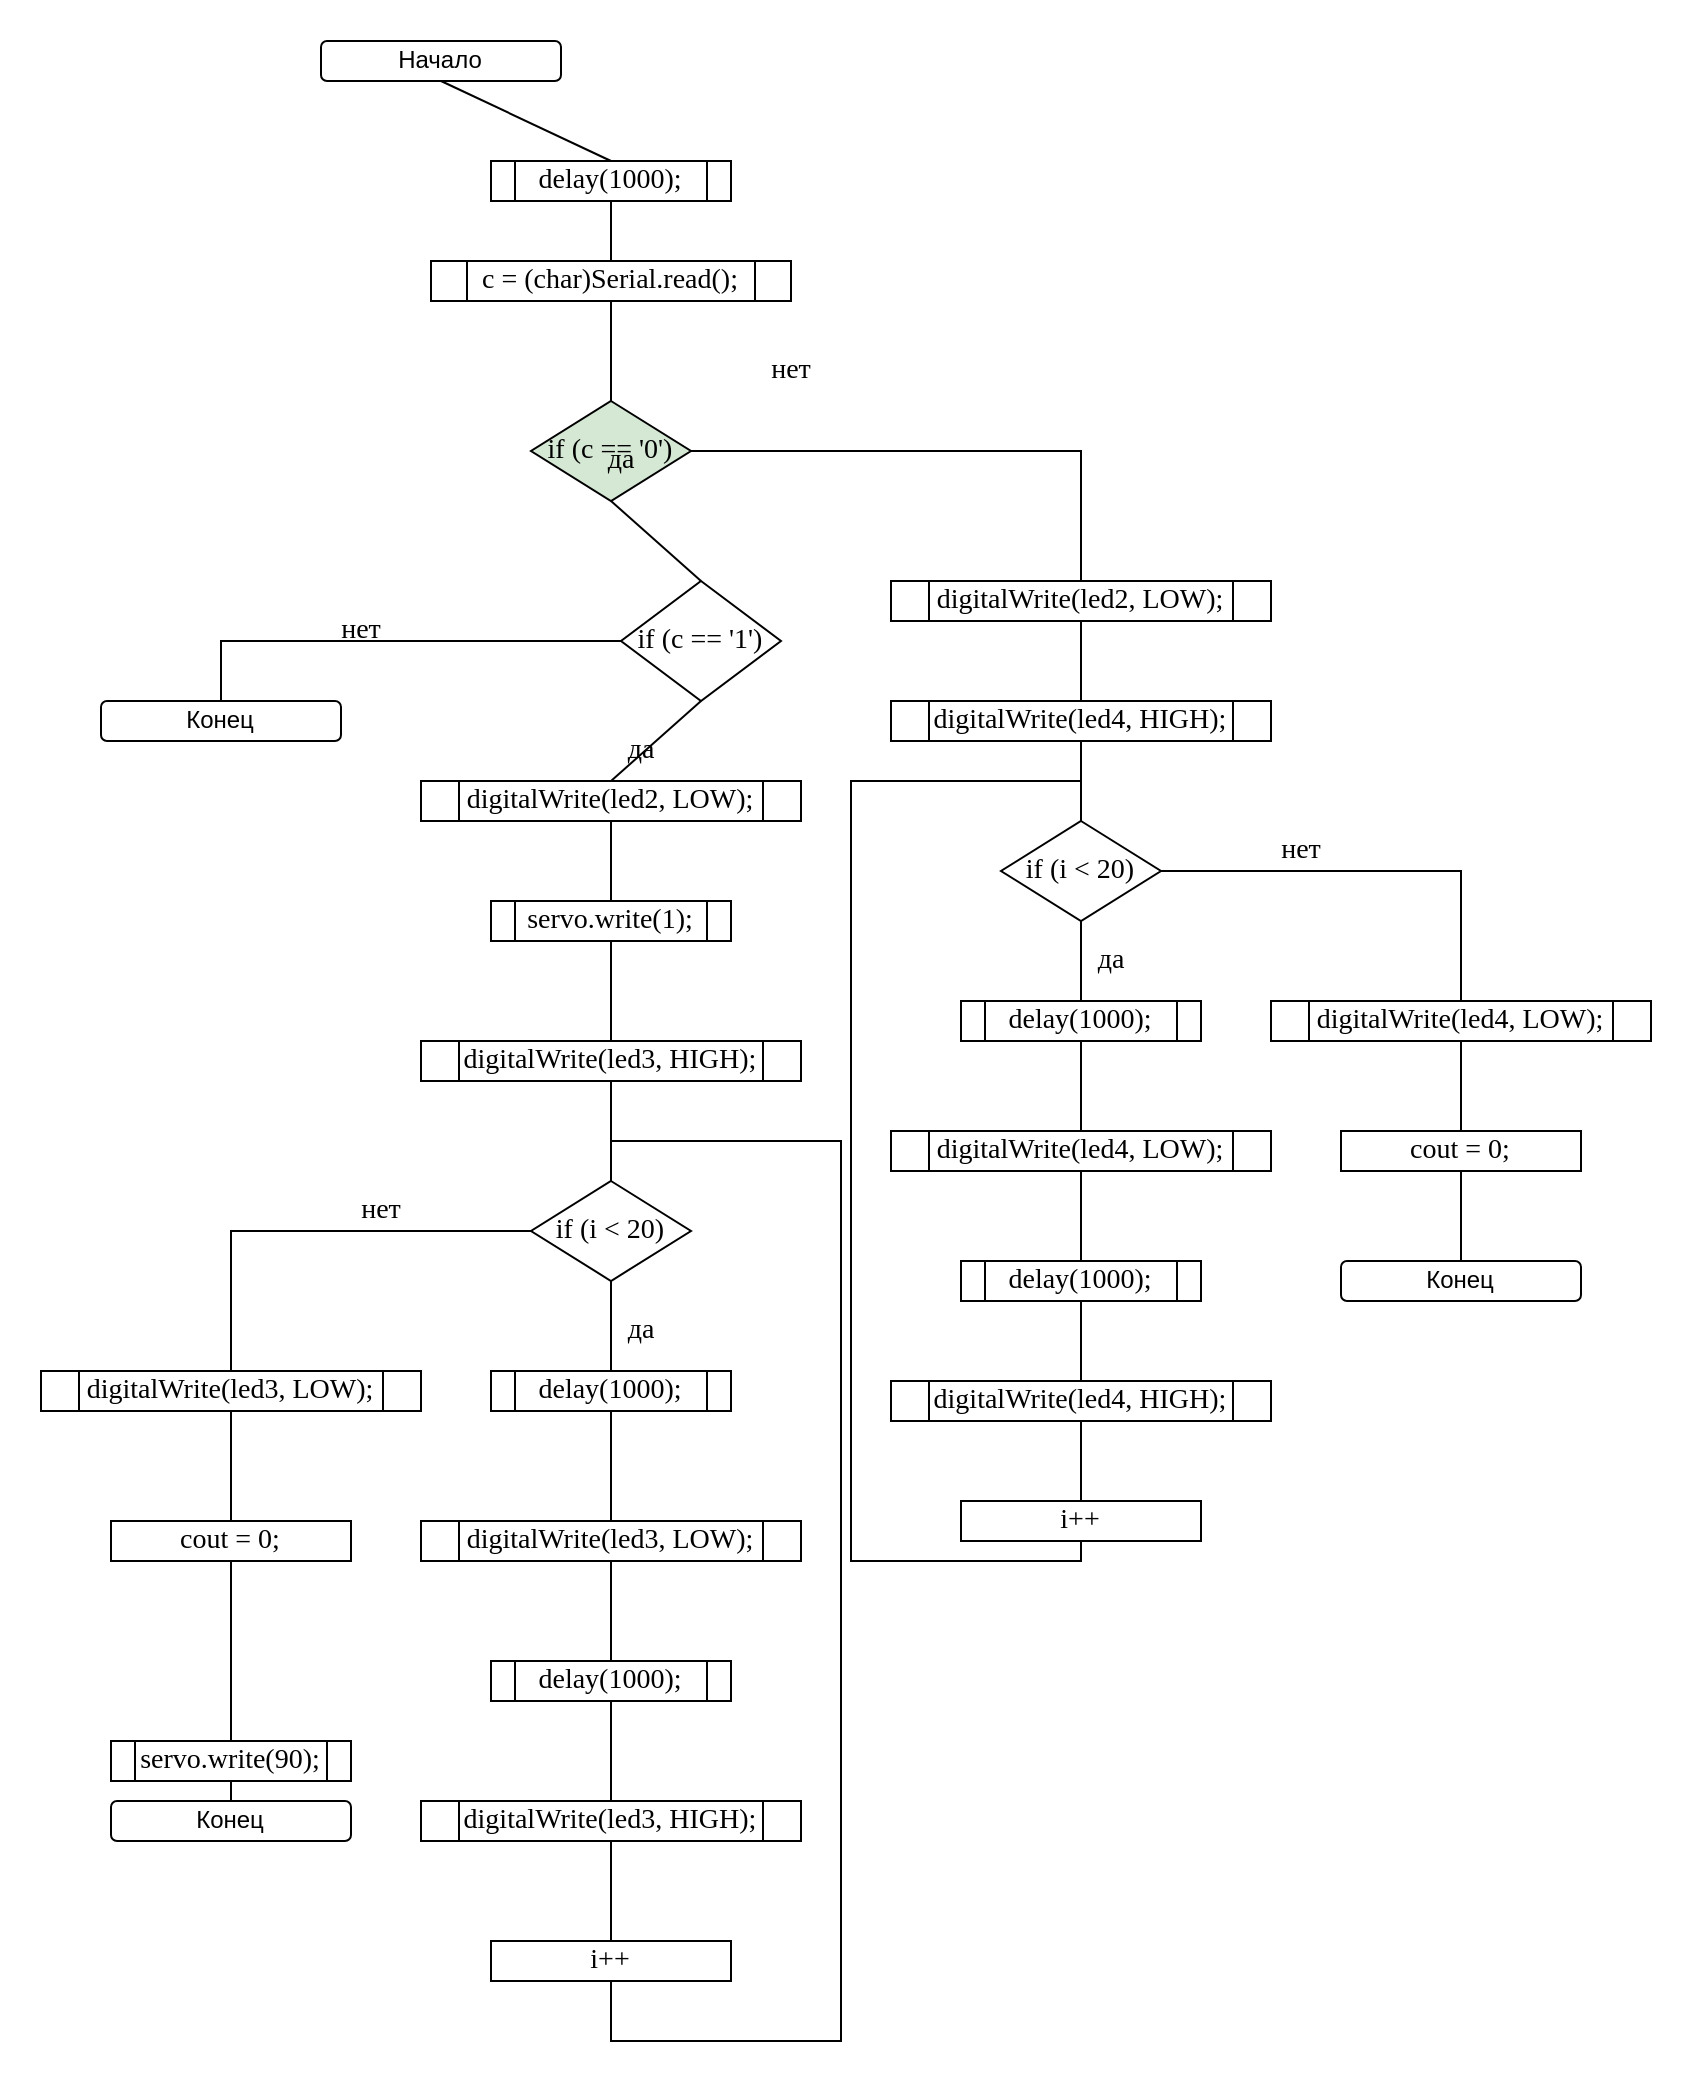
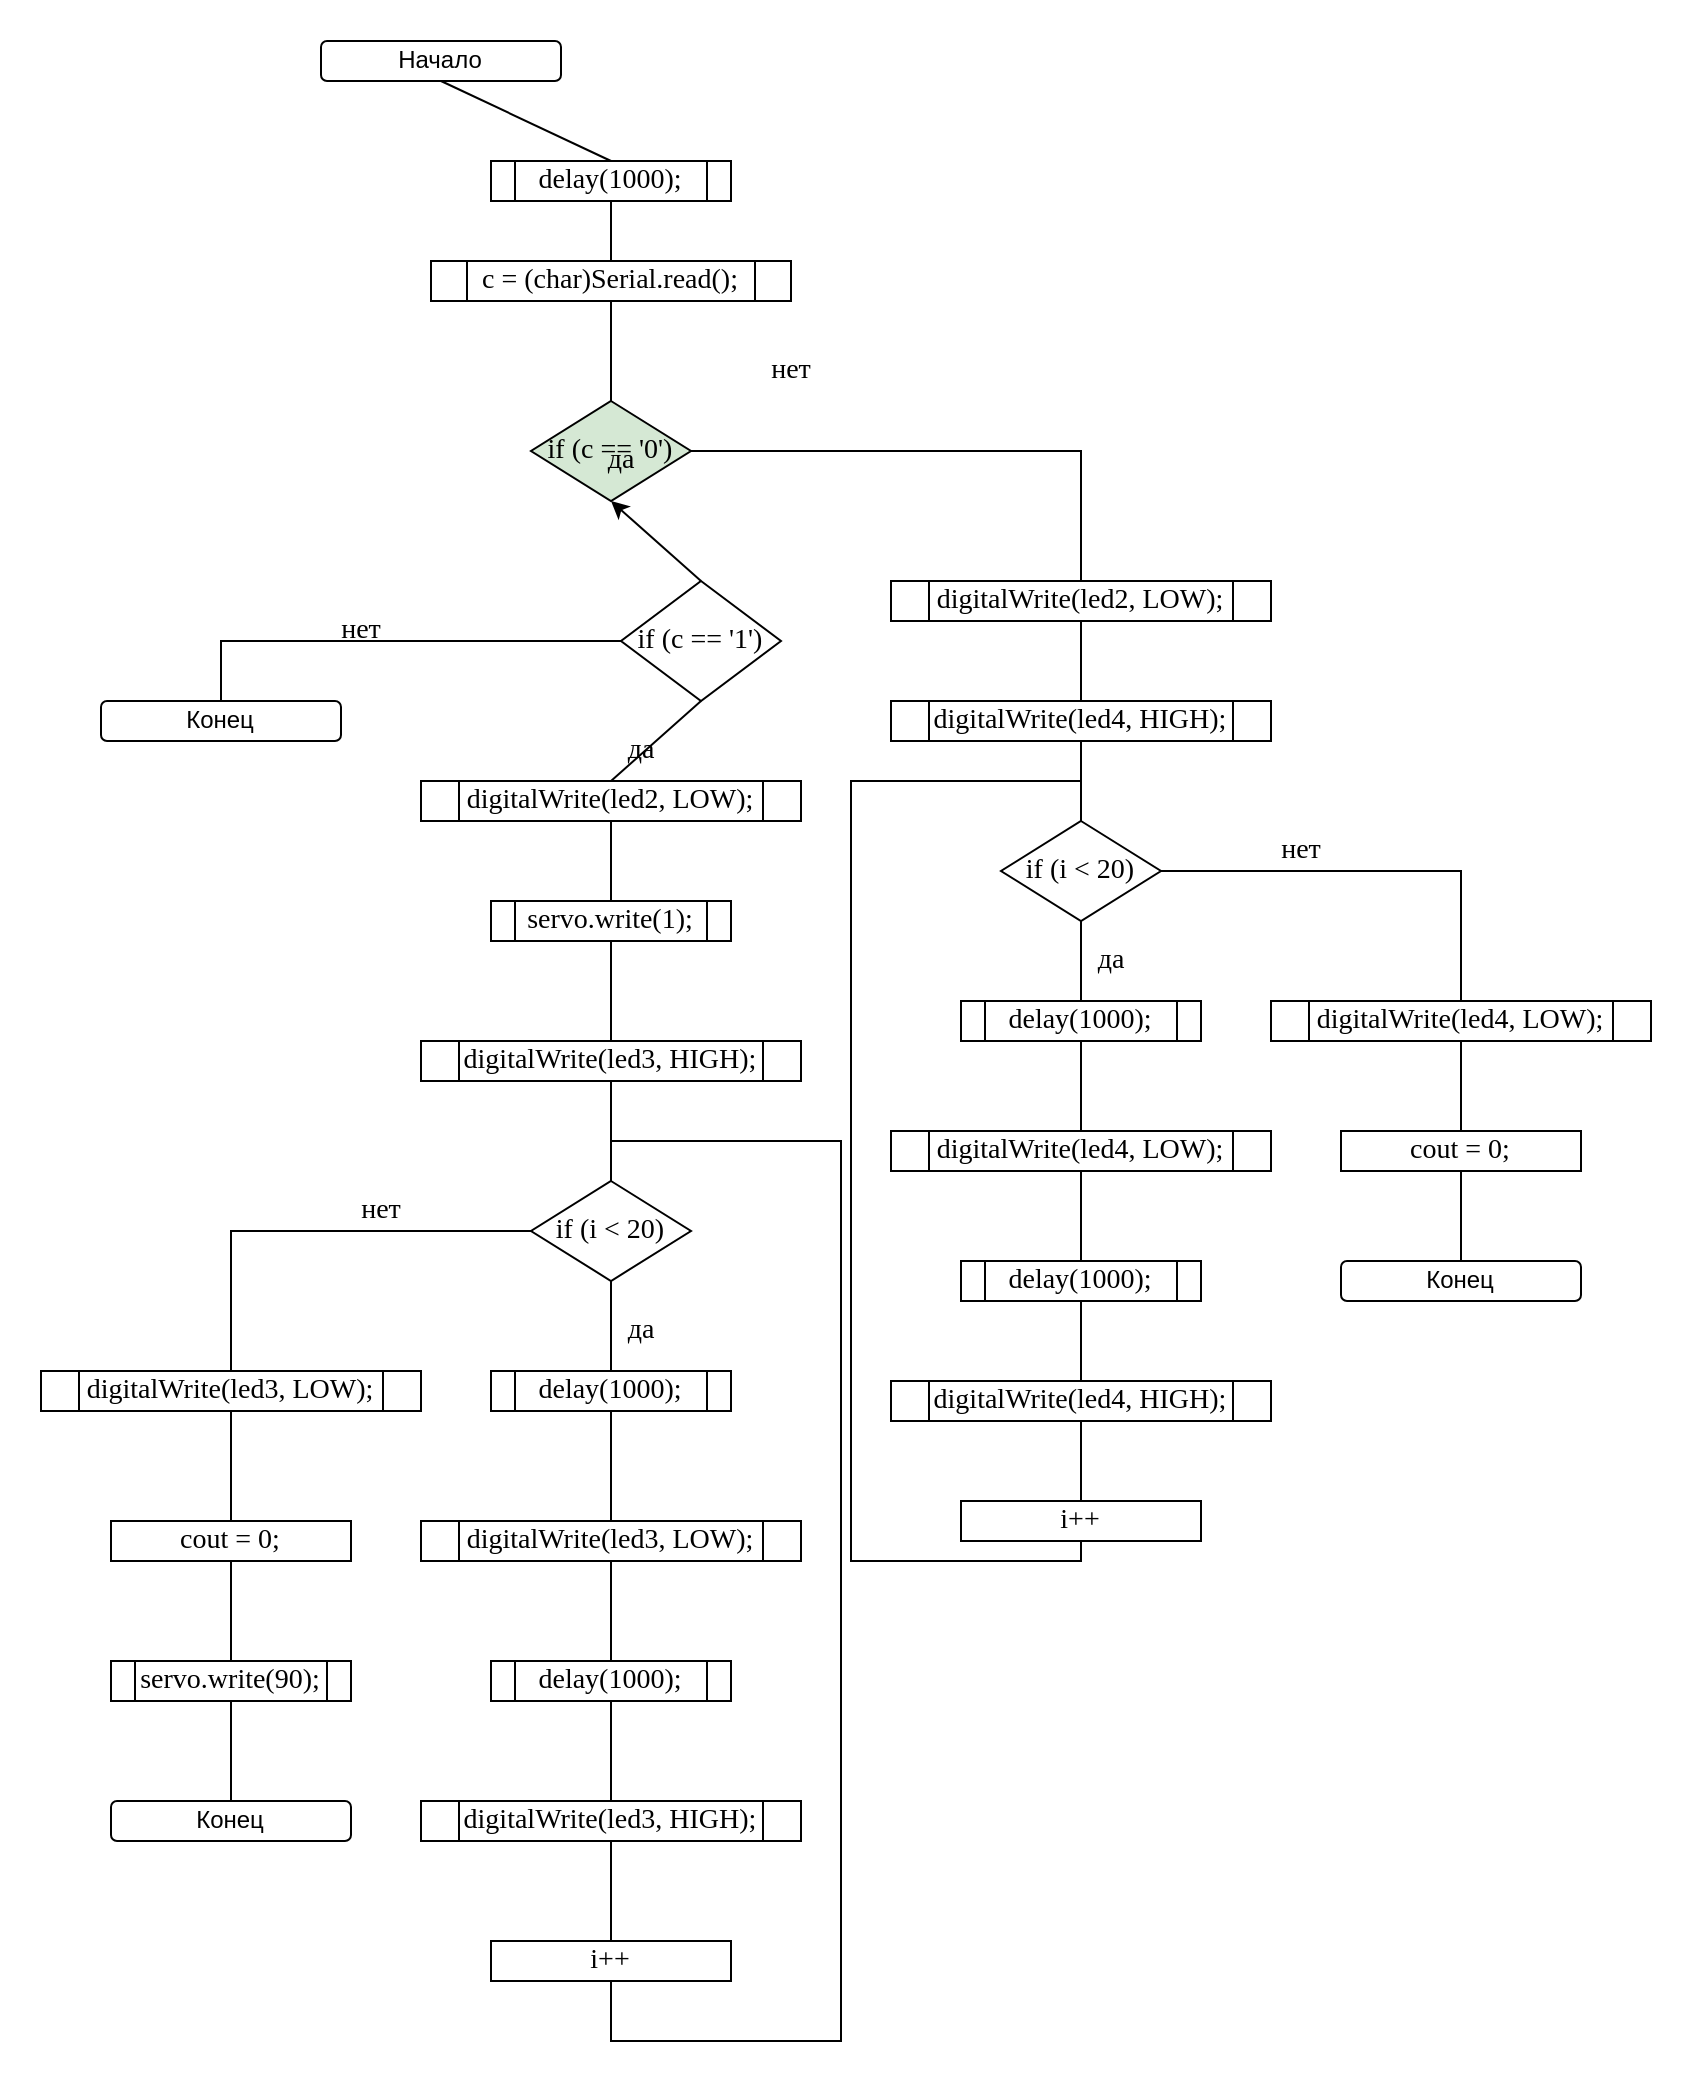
(617, 506) -> (622, 511)
(231, 1761) -> (231, 1681)
